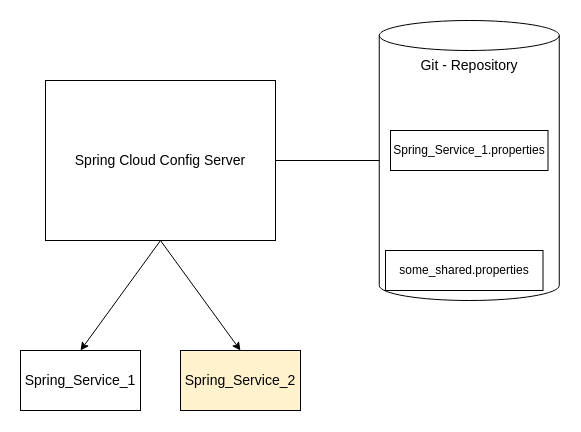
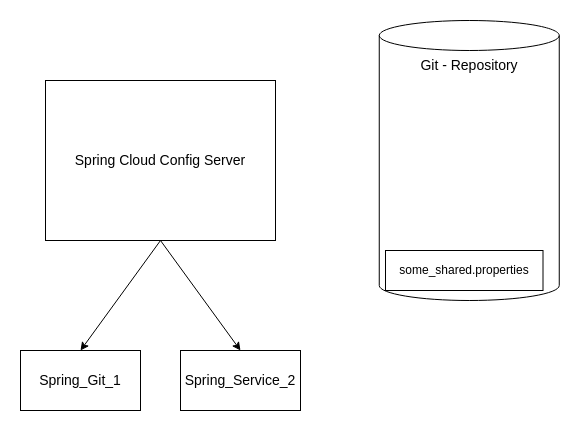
(469, 151) -> none
(327, 161) -> none
(81, 381) -> (81, 381)
(241, 381) -> (241, 381)
